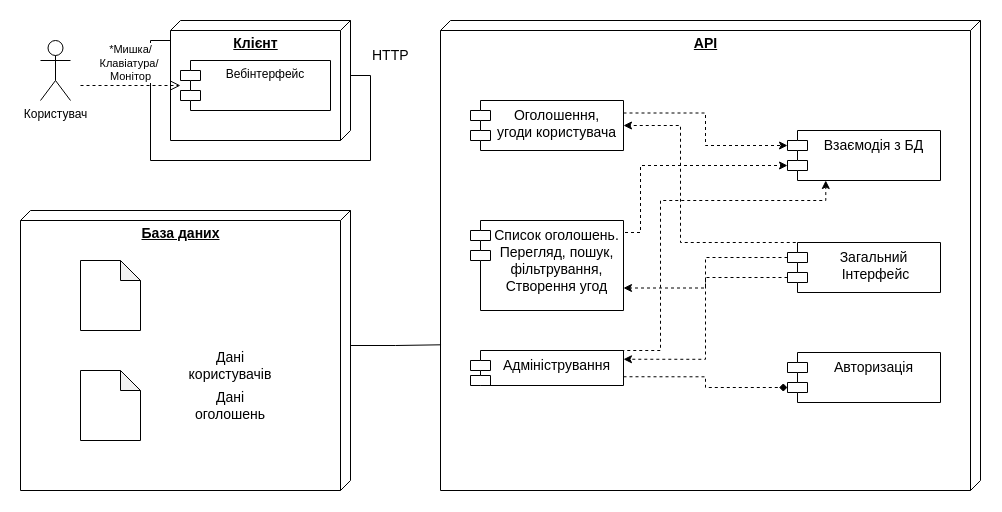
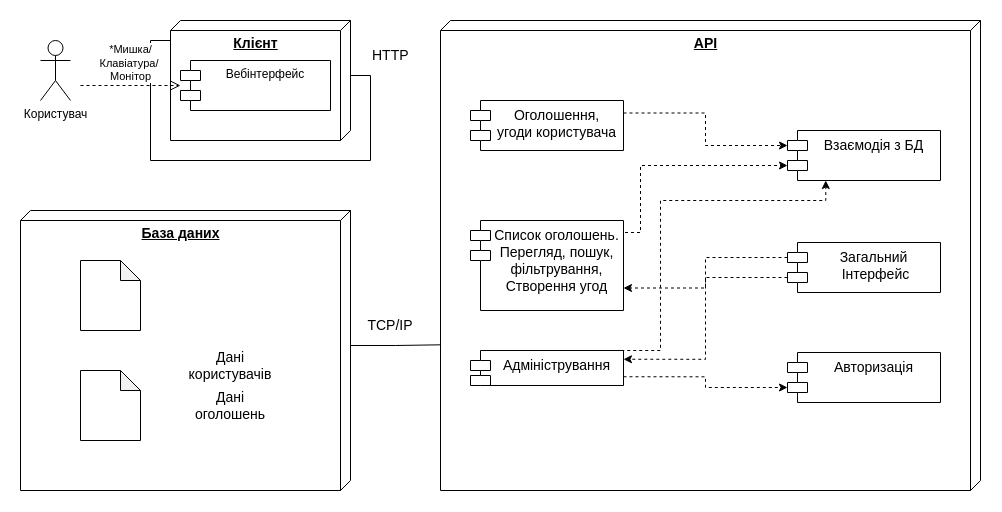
(681, 218) -> none
none -> (391, 326)
(778, 388) -> (779, 388)
